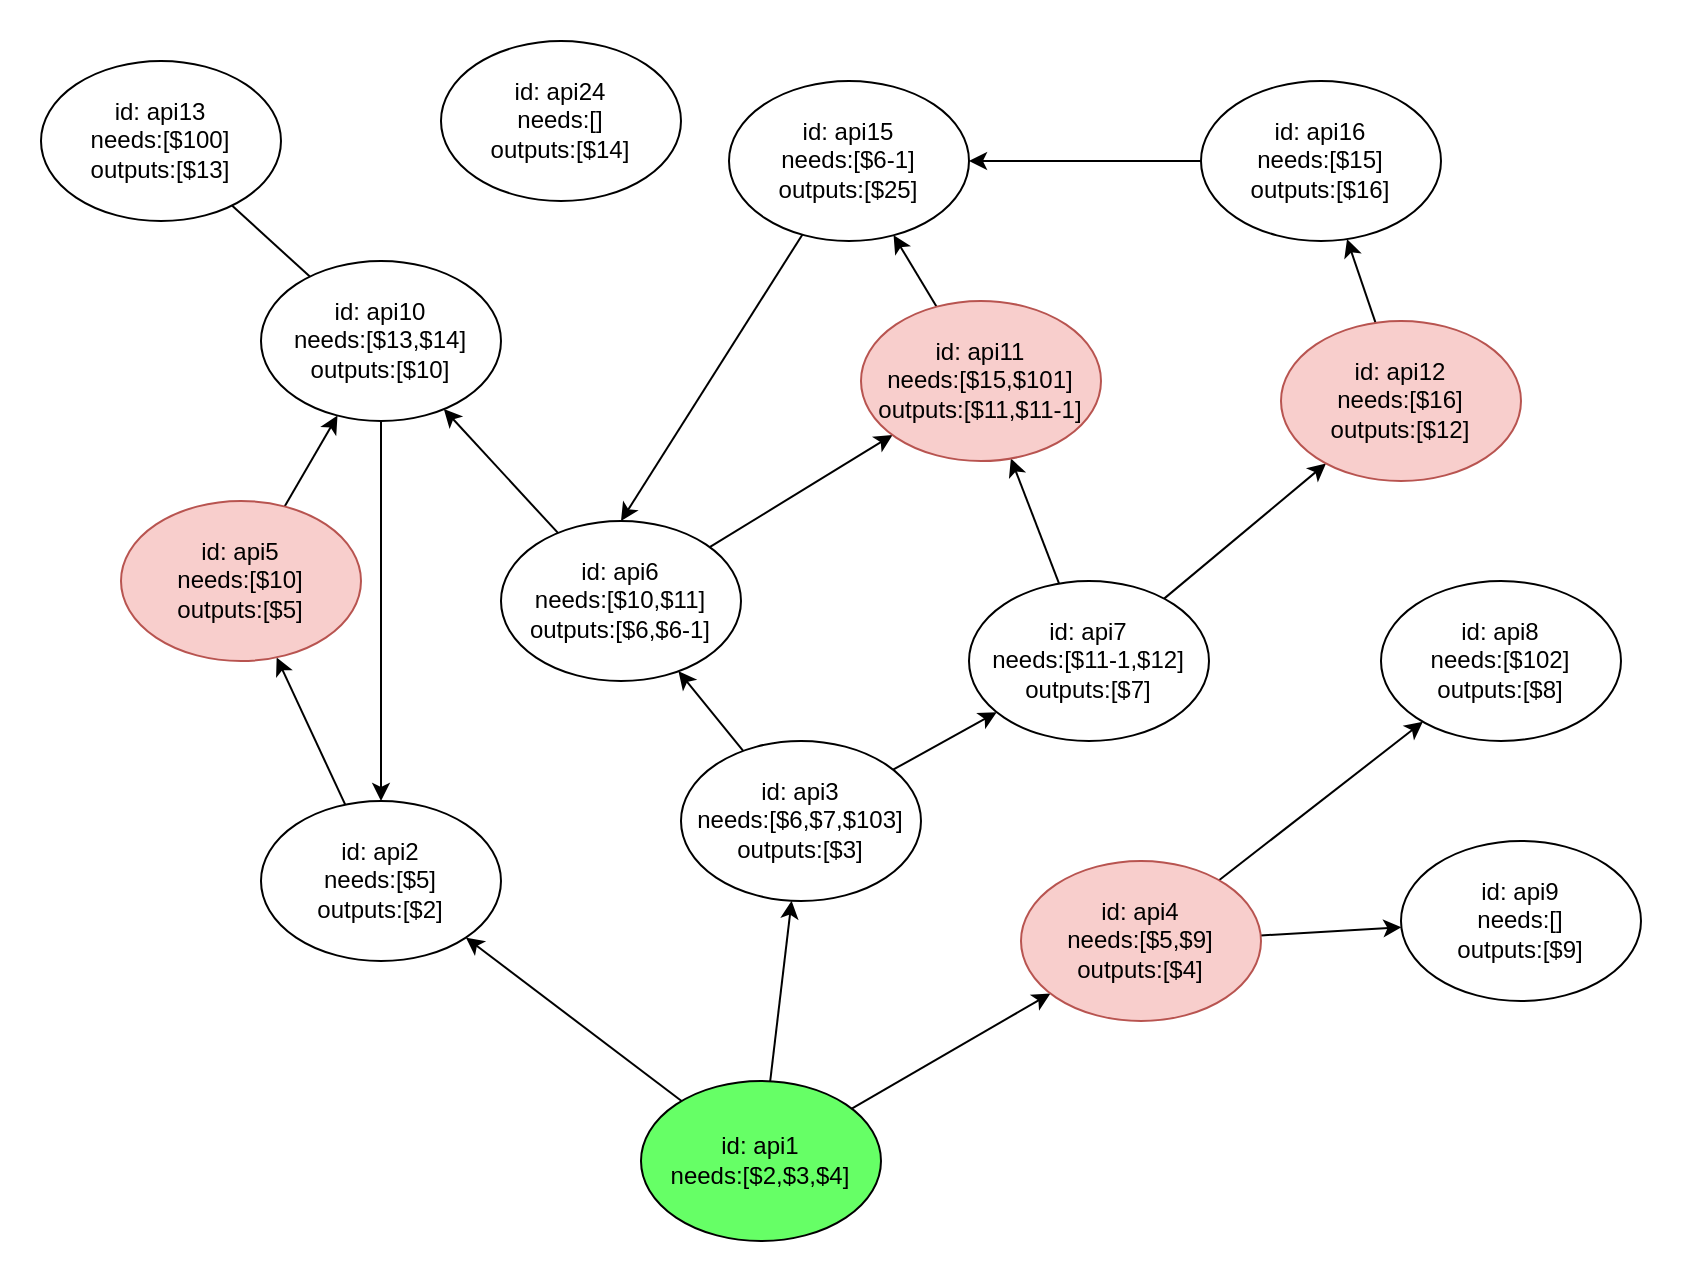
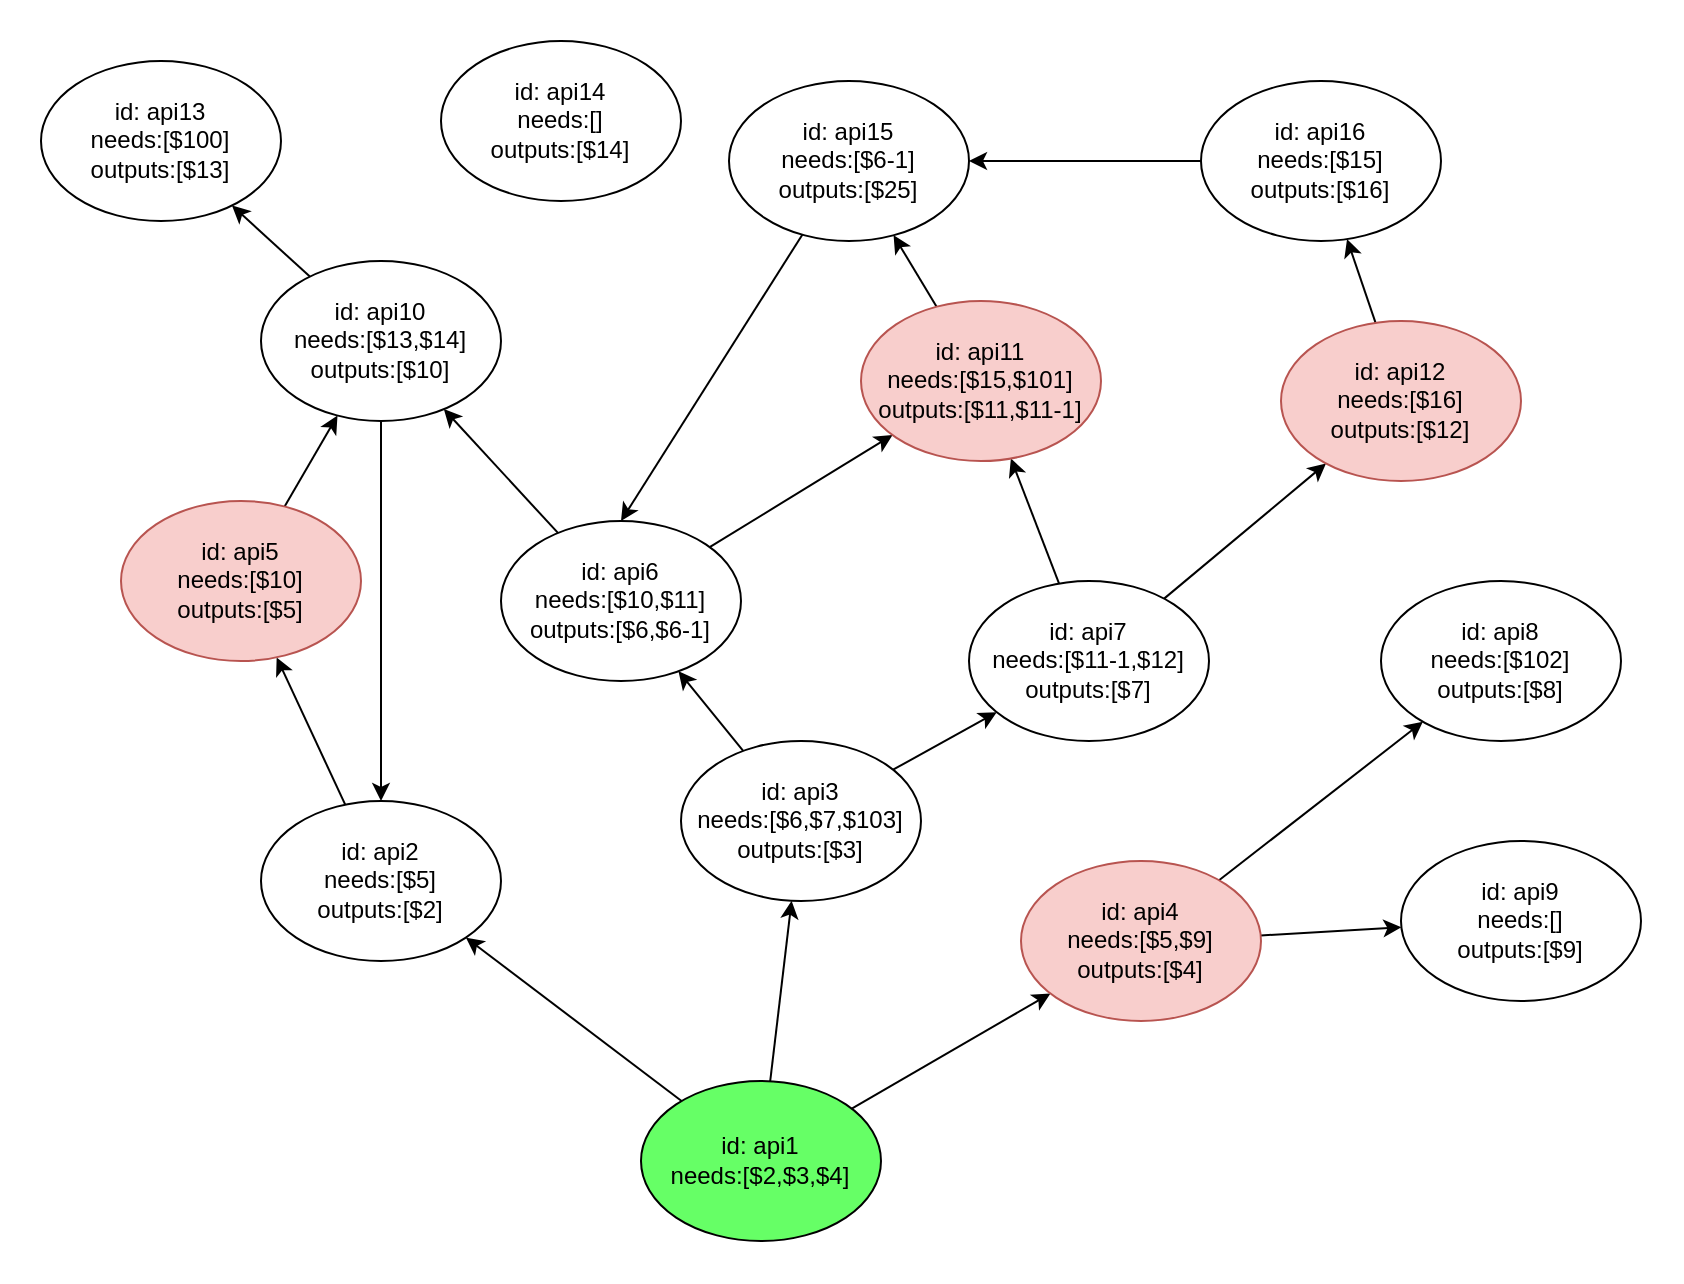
(561, 121) -> (561, 121)
(238, 211) -> (242, 215)
